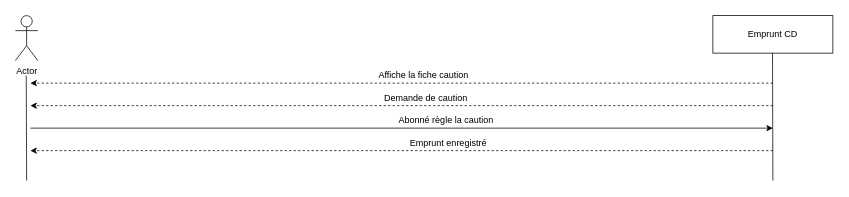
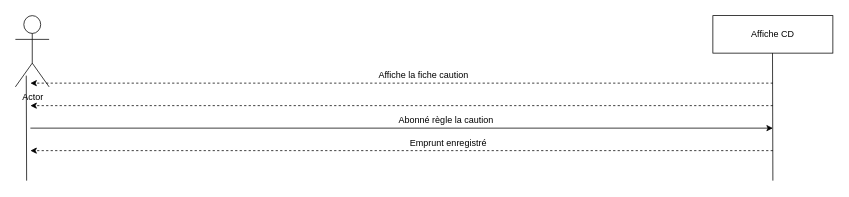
(773, 34) -> (773, 34)
(27, 38) -> (32, 51)
(426, 98) -> none
